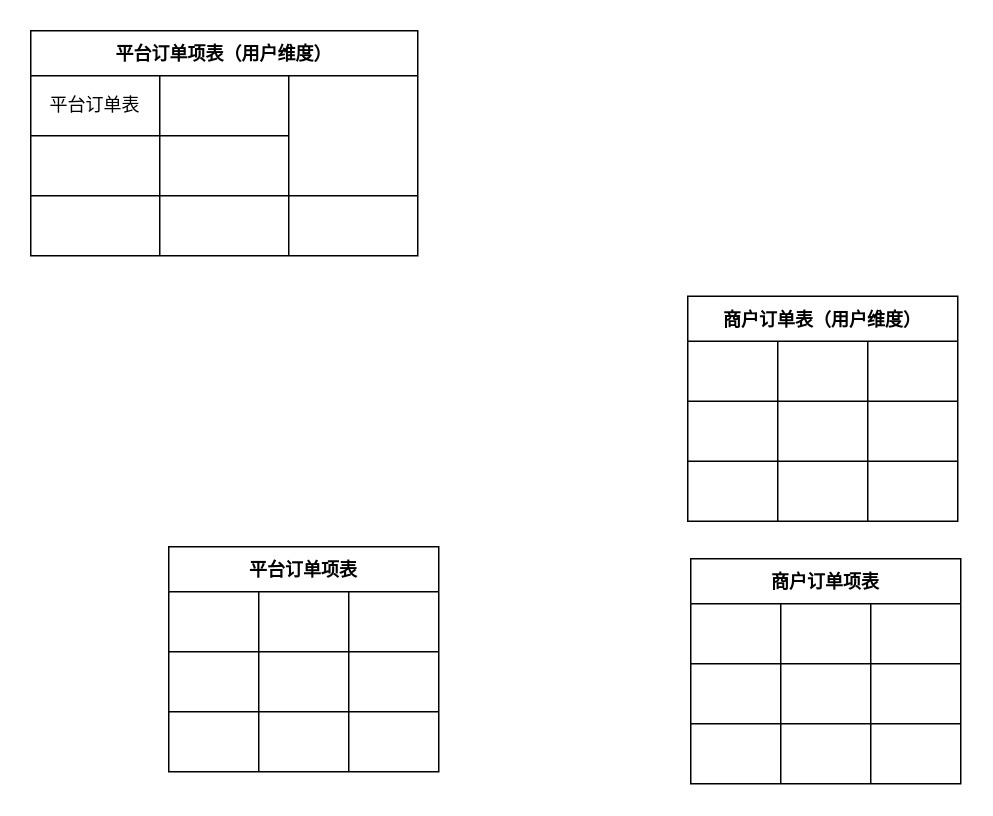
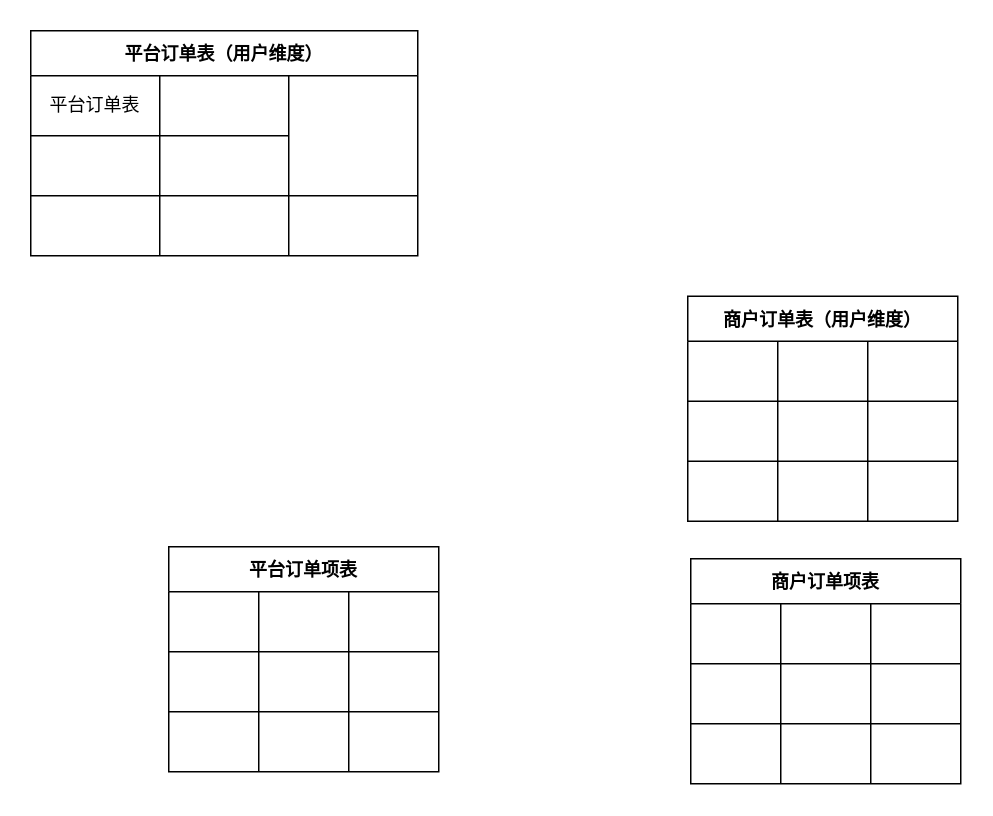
(224, 54) -> (224, 54)
